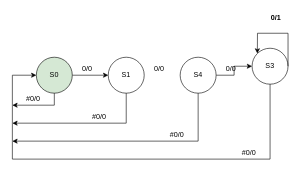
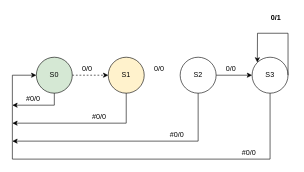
(270, 66) -> (270, 75)
(88, 75) -> (88, 75)
(126, 75) -> (126, 75)
(198, 75) -> (198, 75)
